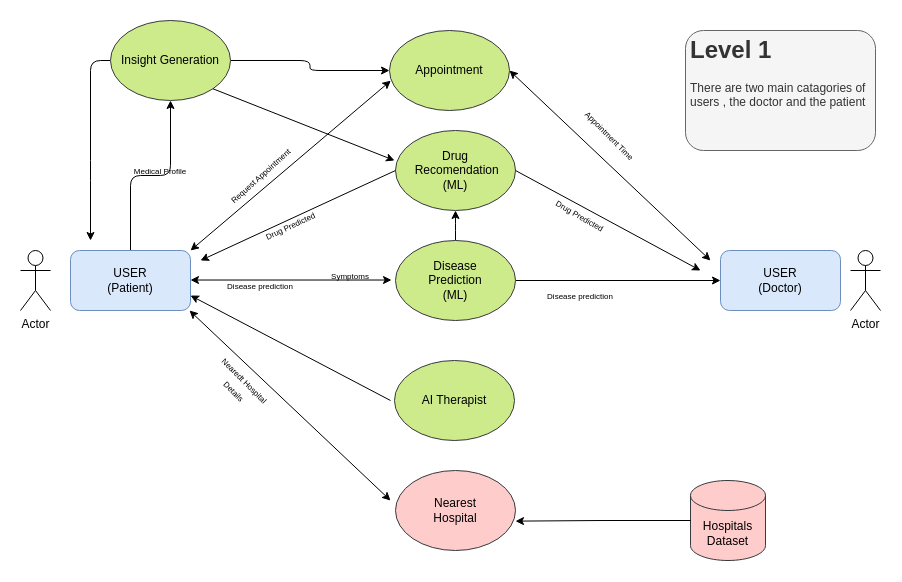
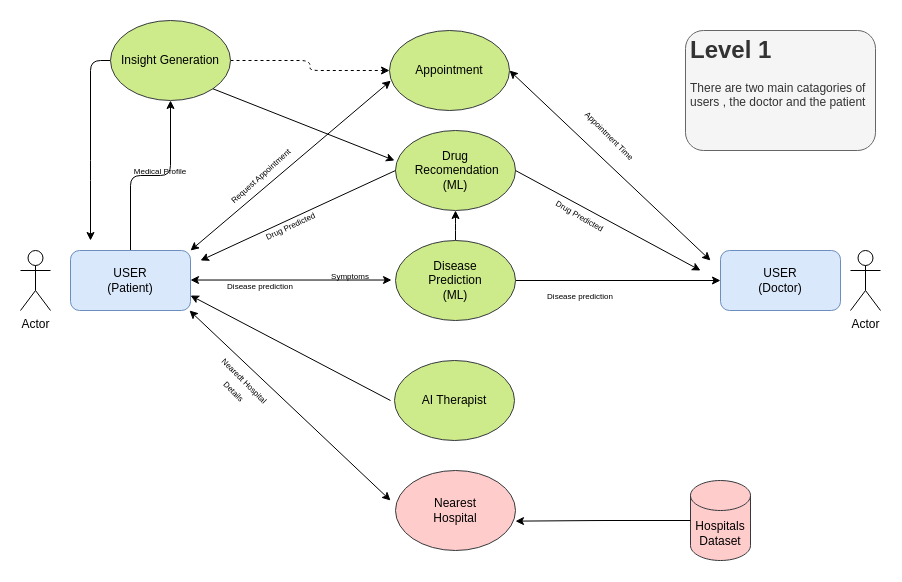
(310, 64) -> (310, 64)
(728, 521) -> (721, 521)
